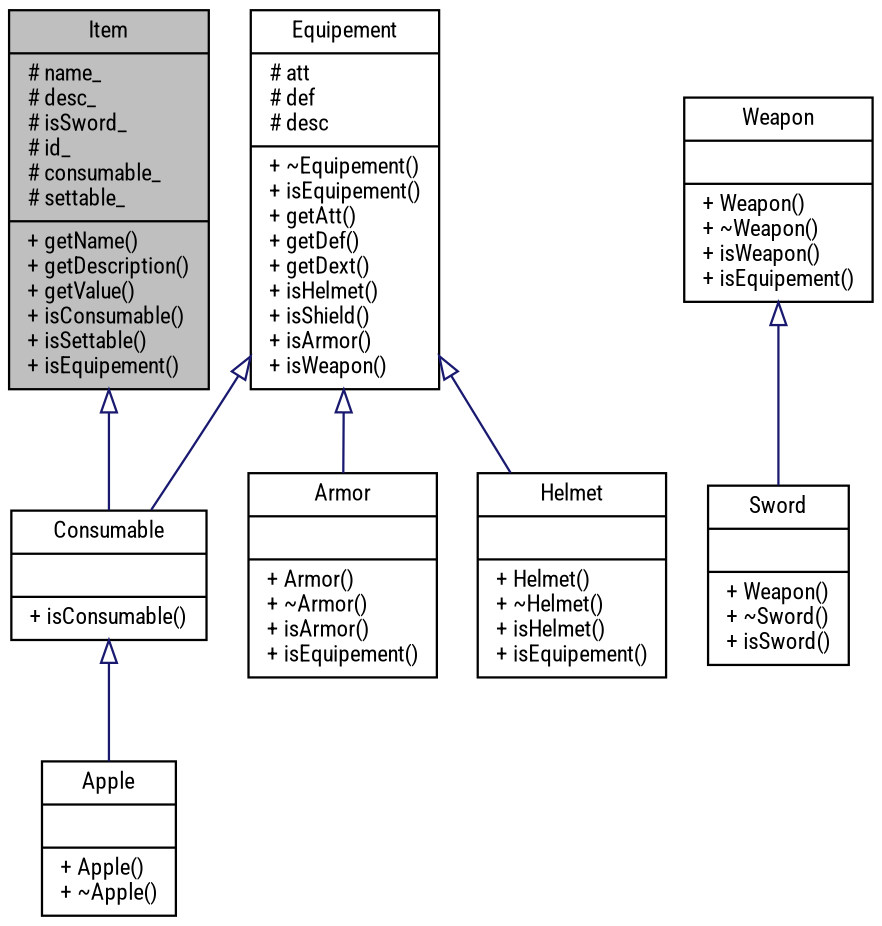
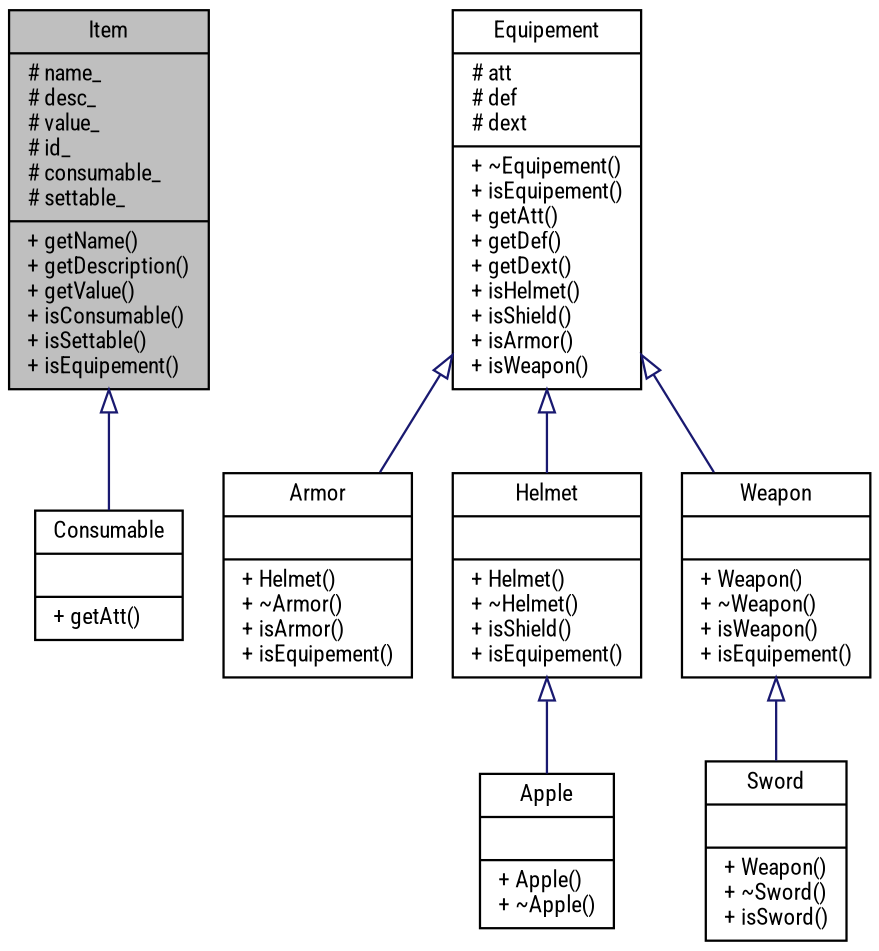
(77, 124) -> (64, 124)
(300, 124) -> (499, 124)
(195, 443) -> (684, 423)
(311, 580) -> (289, 580)
(109, 617) -> (98, 617)
(551, 630) -> (522, 630)
(109, 712) -> (547, 737)
